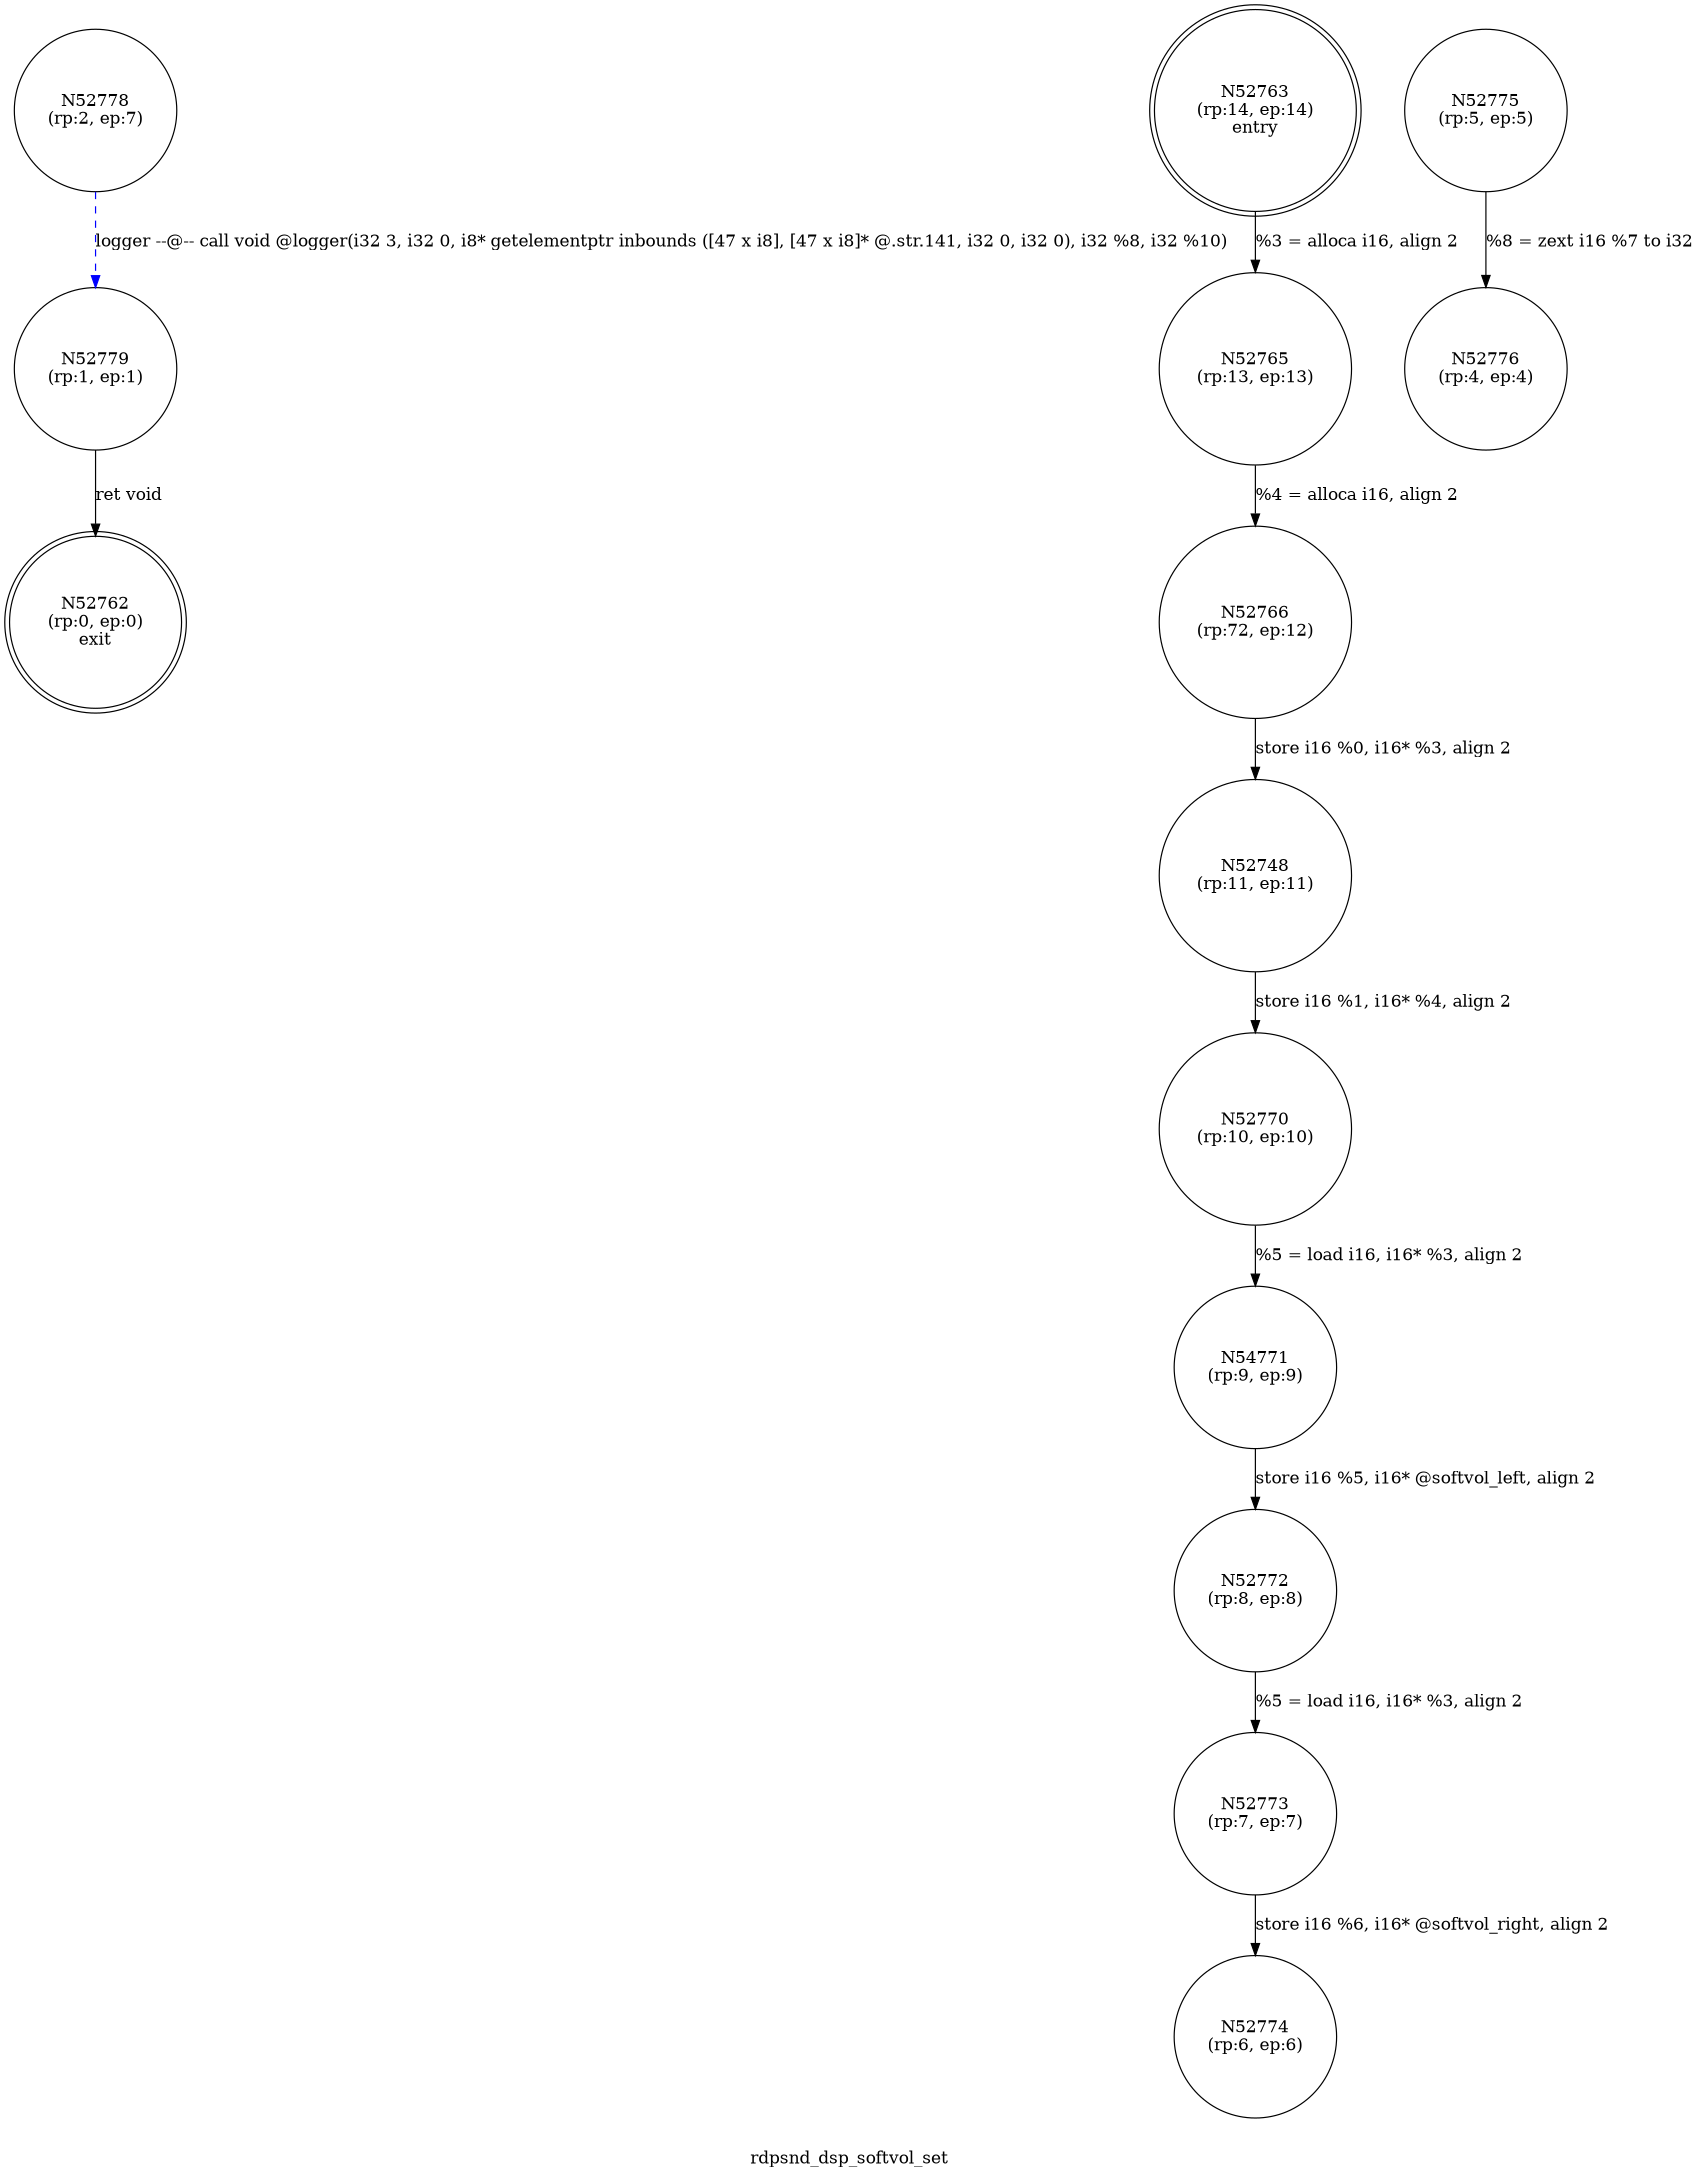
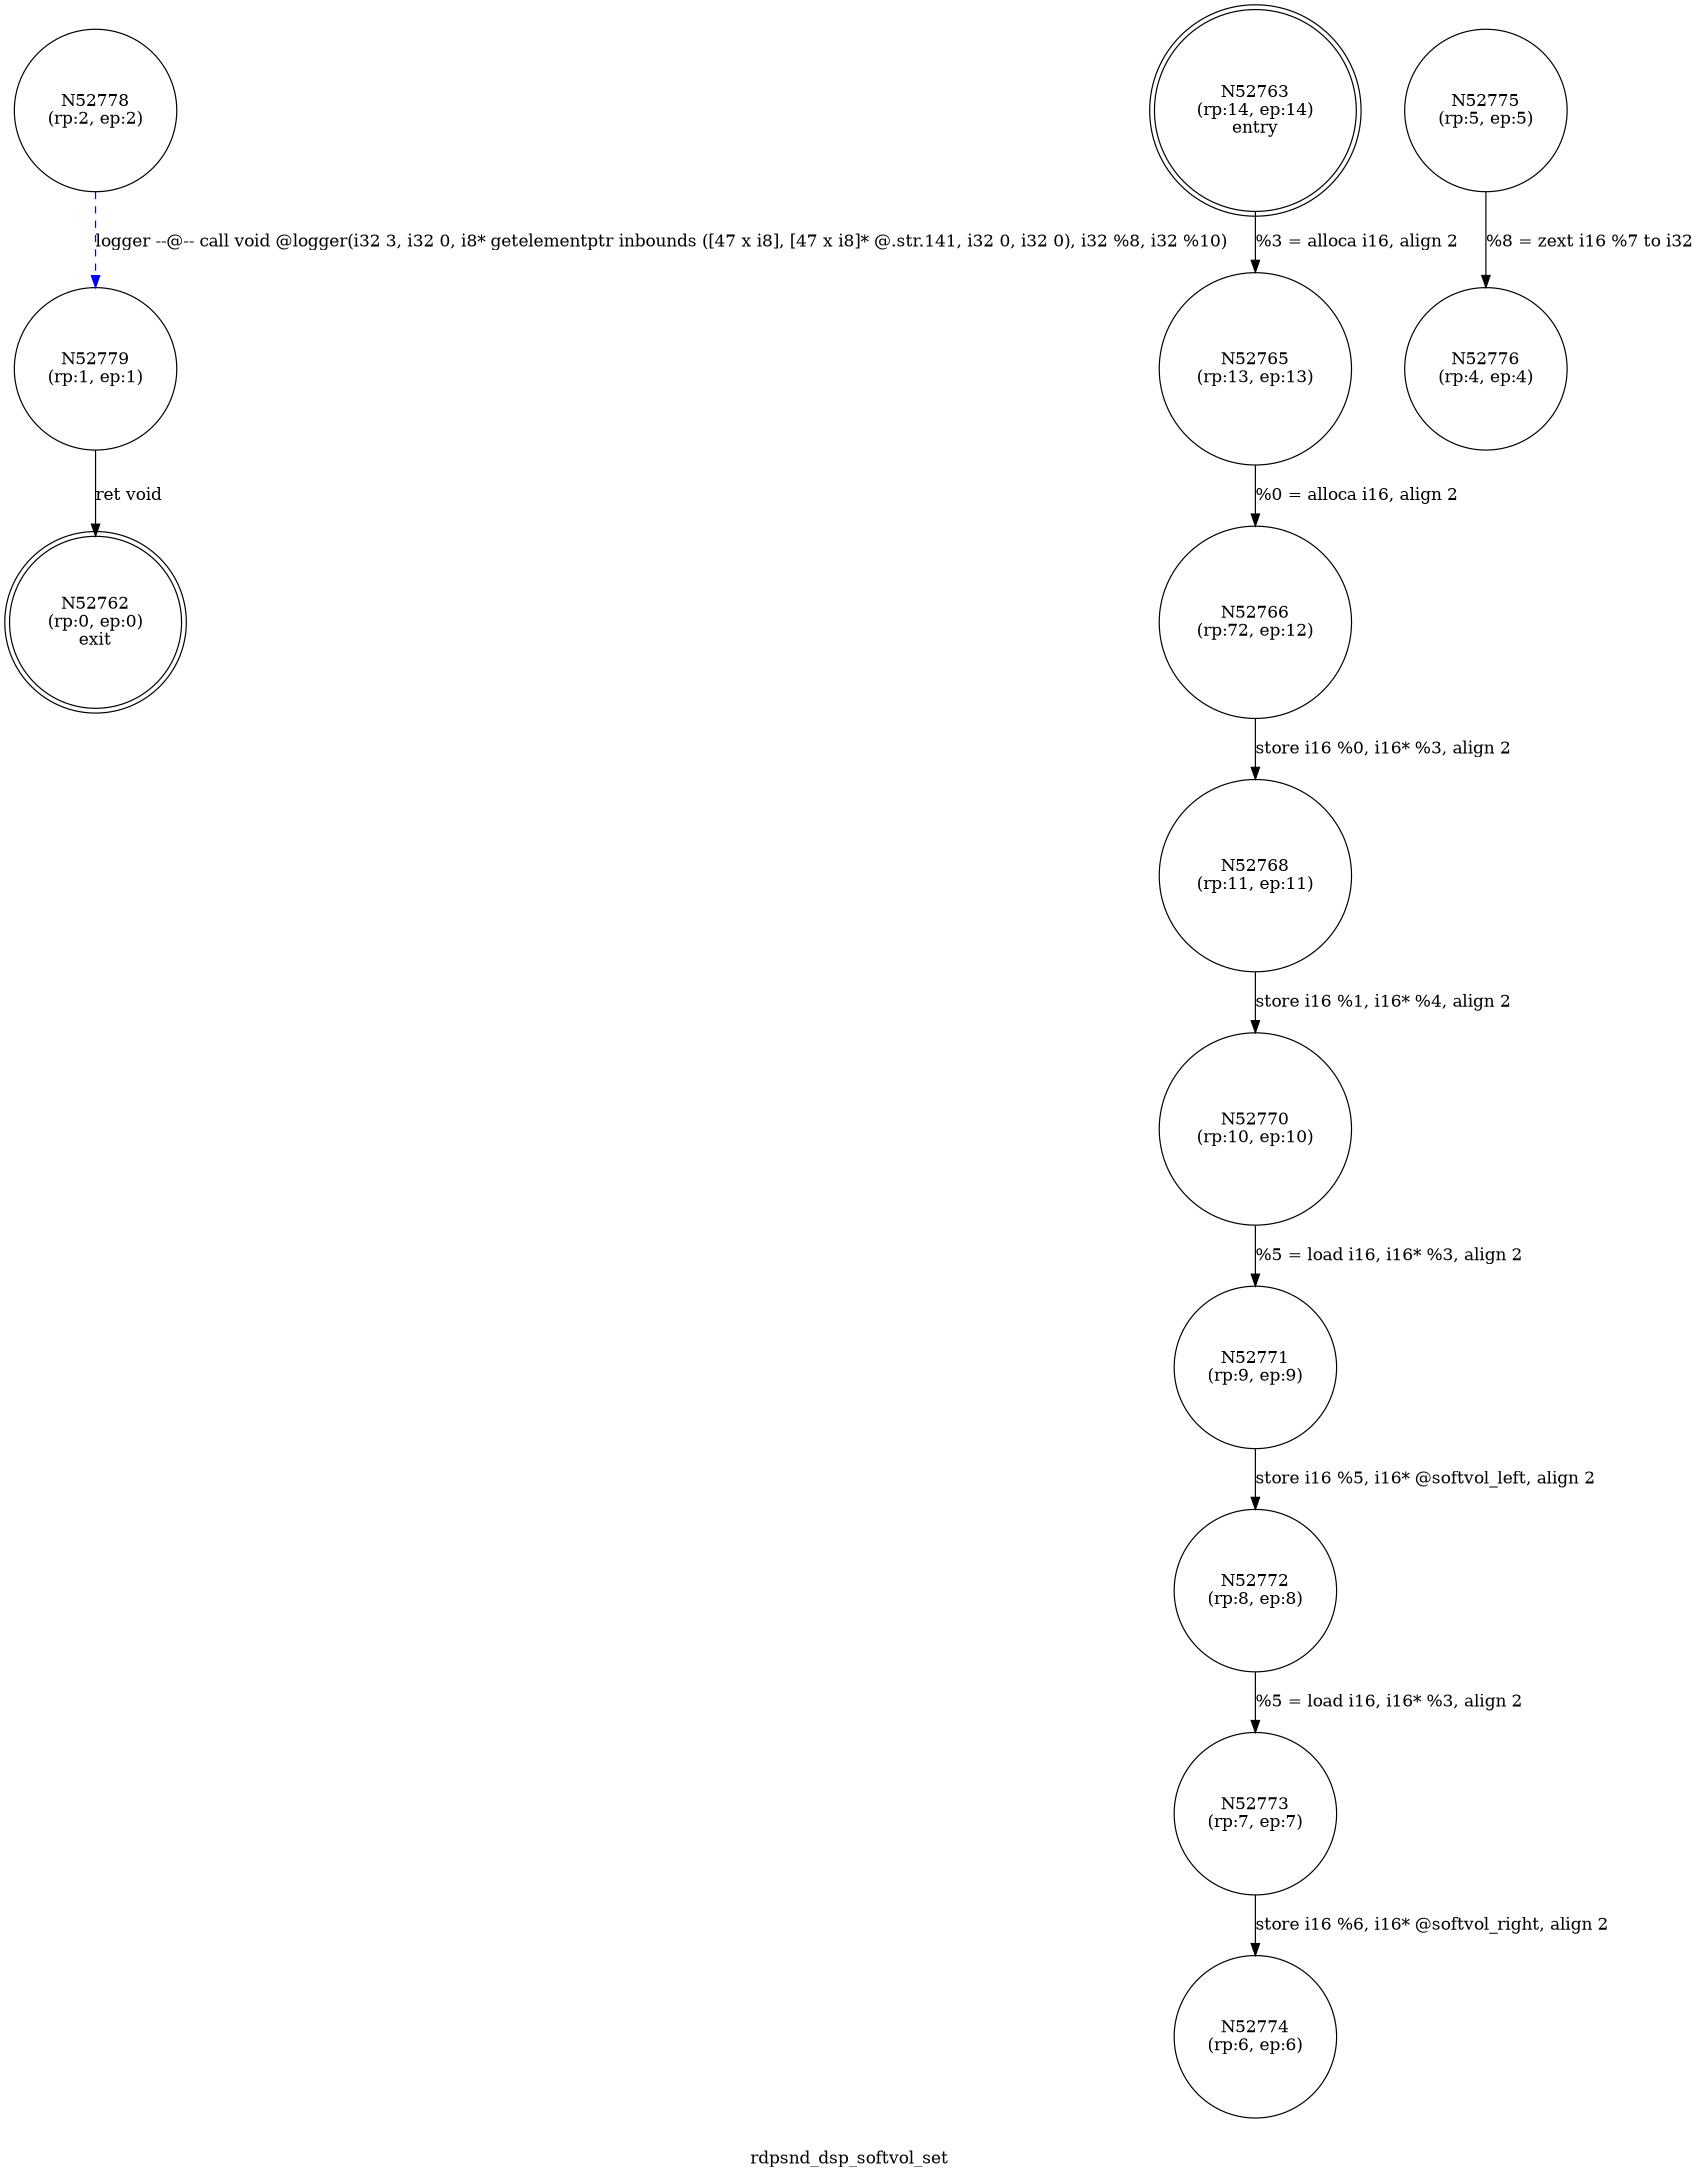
(96, 110) -> (96, 110)
(1357, 496) -> (1357, 496)
(1255, 876) -> (1255, 876)
(1255, 1367) -> (1255, 1367)
